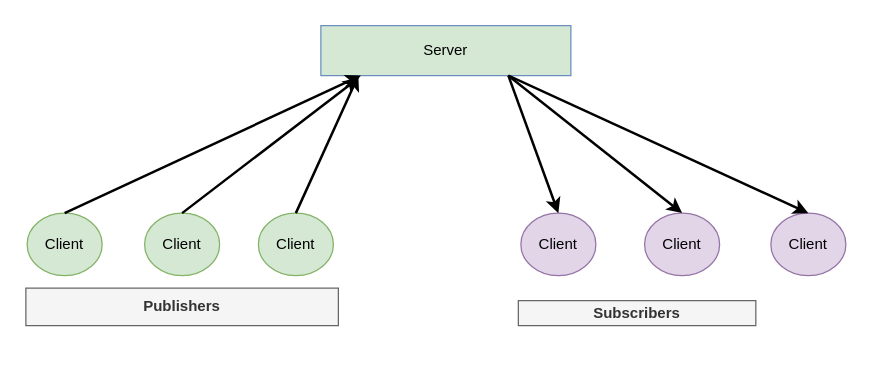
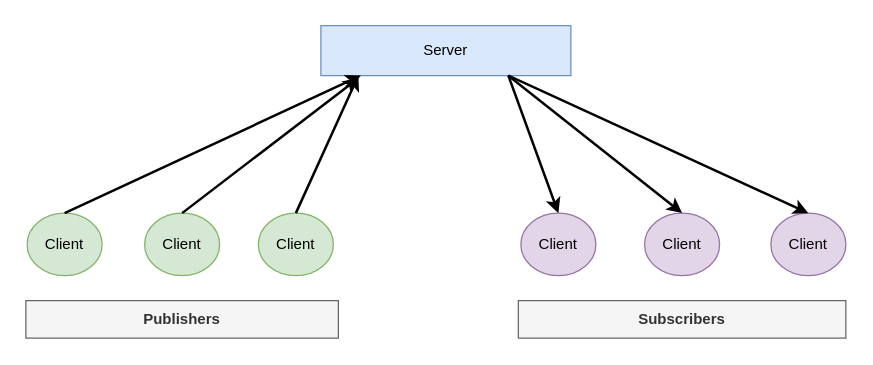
(446, 51) -> (446, 51)
(182, 307) -> (182, 319)
(637, 313) -> (682, 319)
